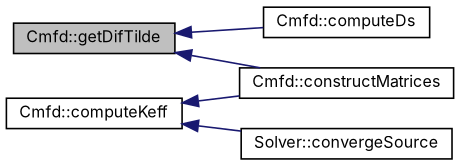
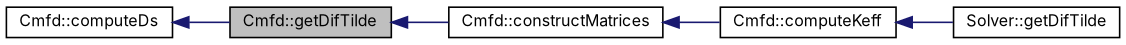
(227, 30) -> (209, 22)
(219, 98) -> (699, 22)
(347, 144) -> (1037, 22)
